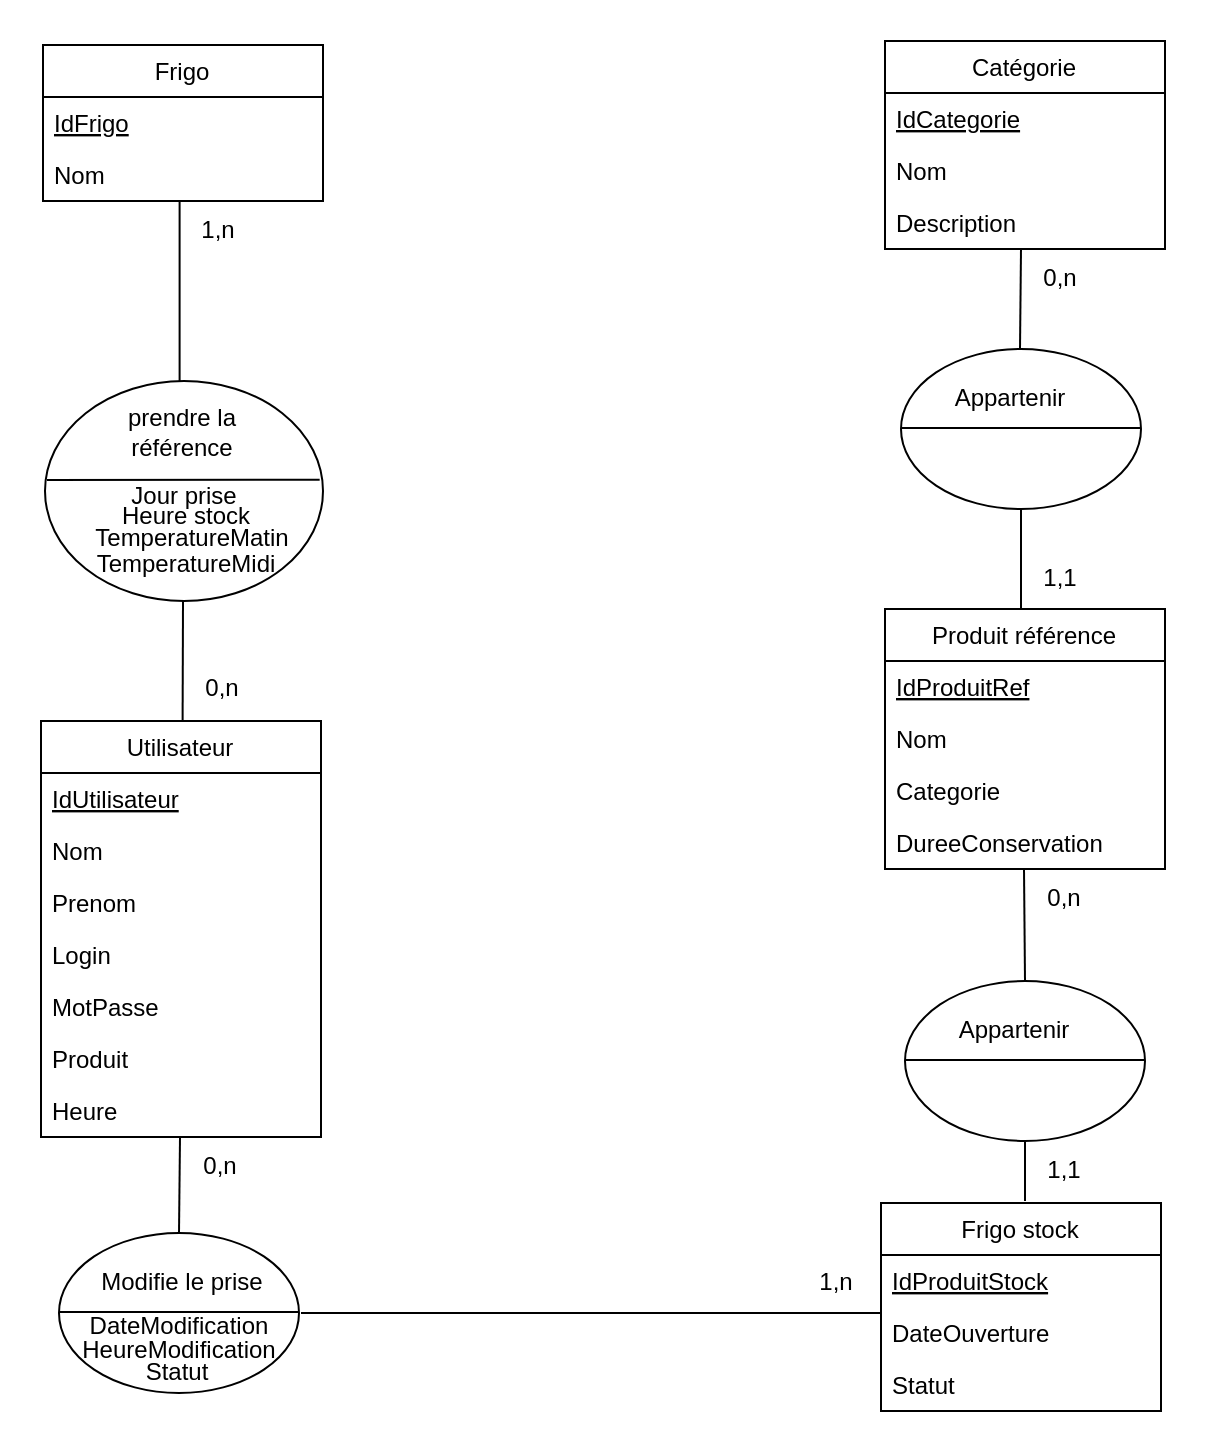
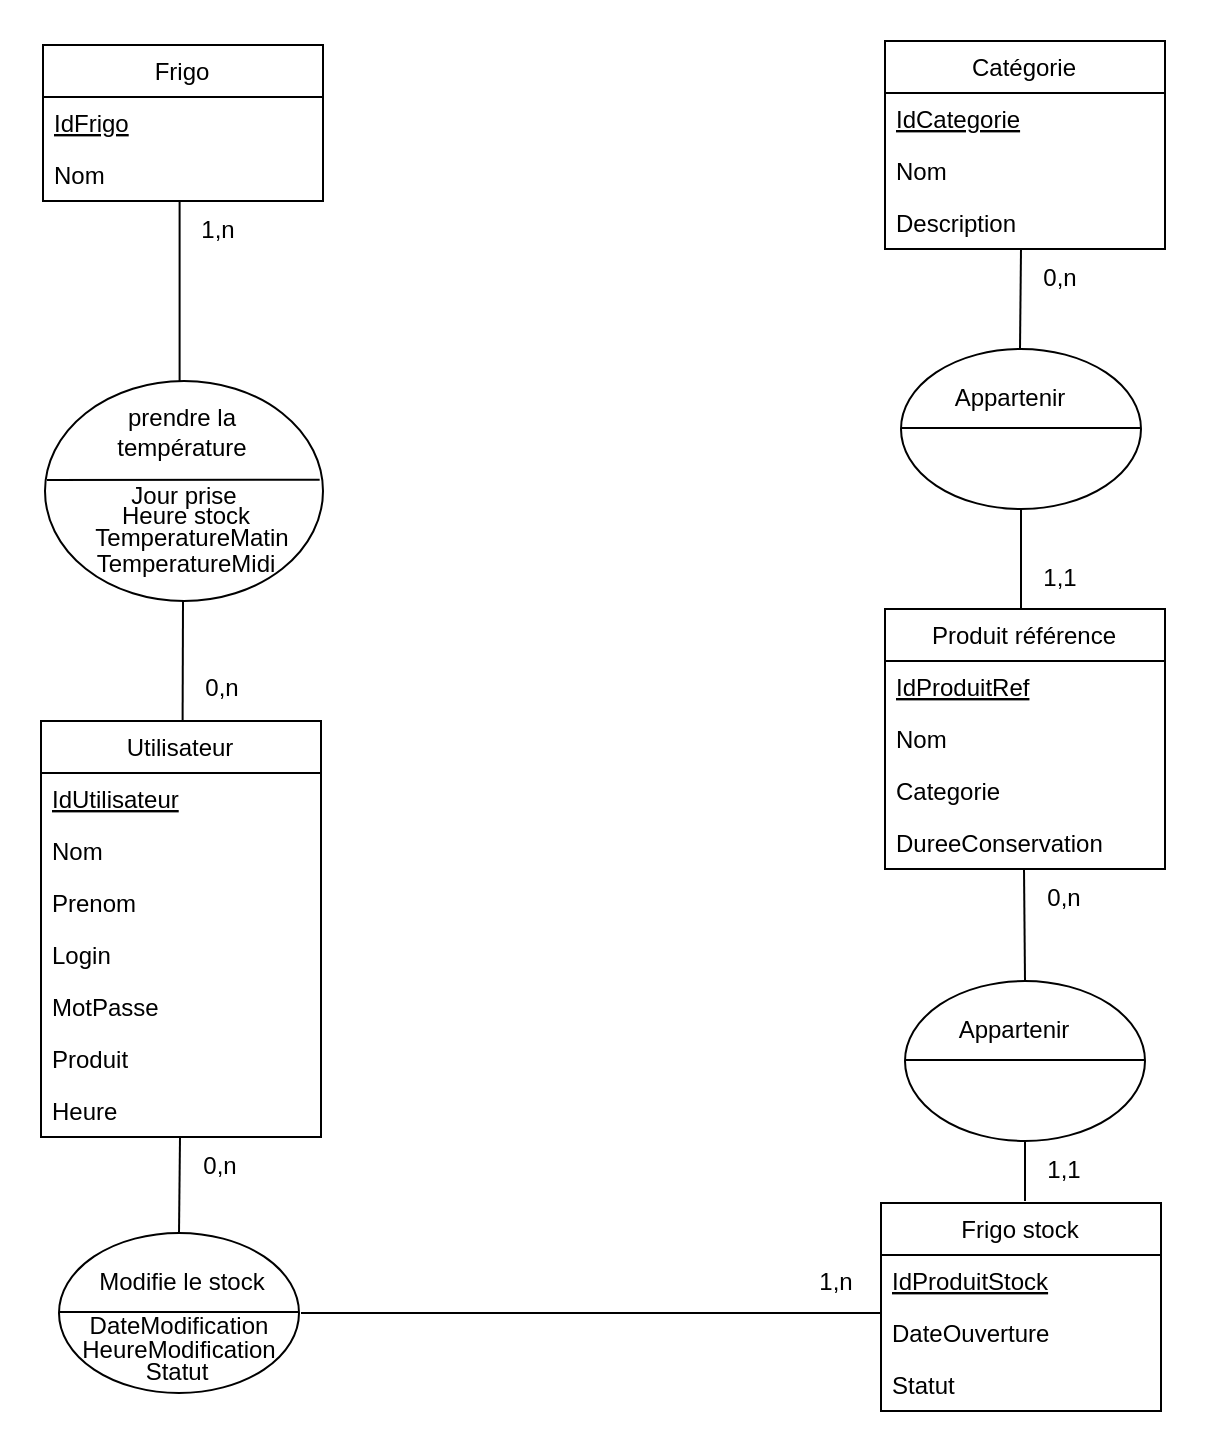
(183, 433) -> (183, 433)
(183, 1283) -> (183, 1283)
